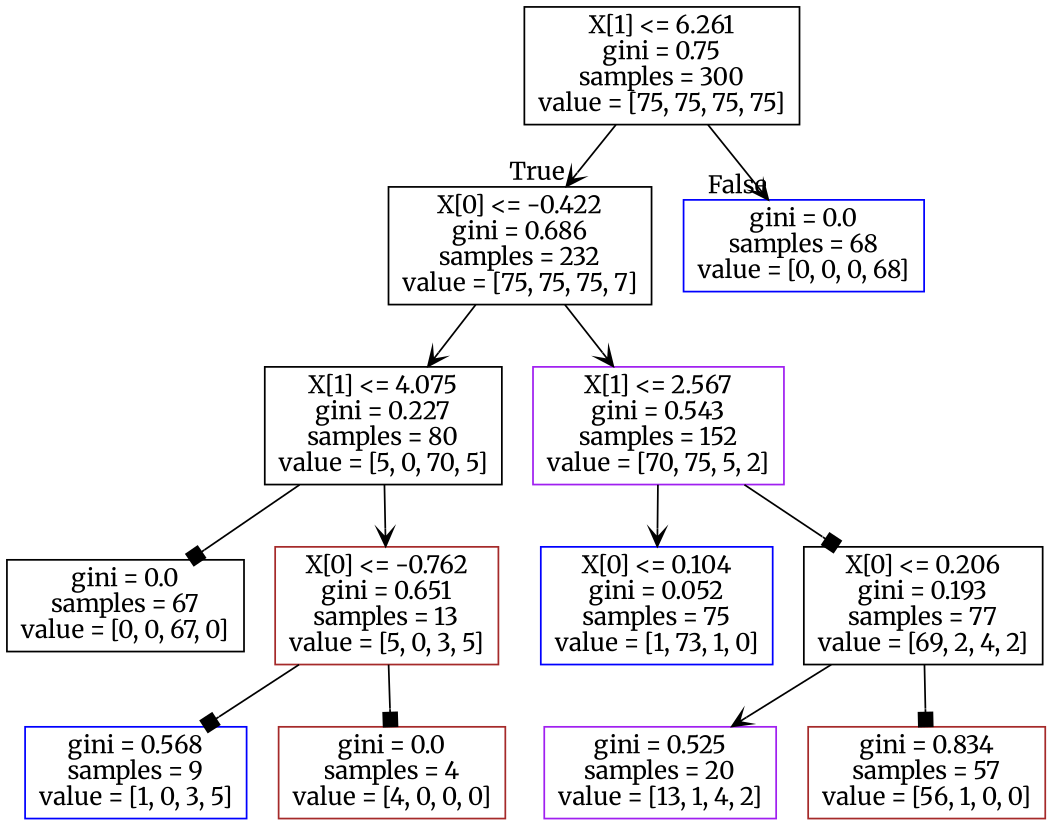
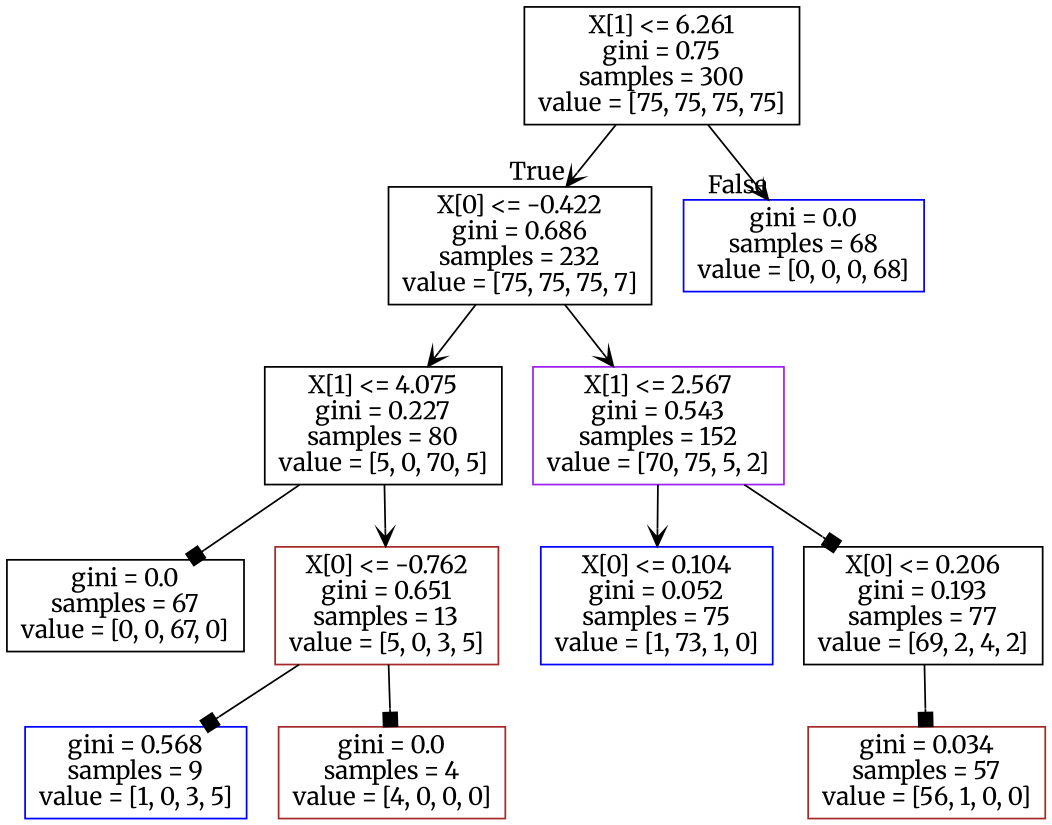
(660, 773) -> none
(927, 773) -> (927, 773)
